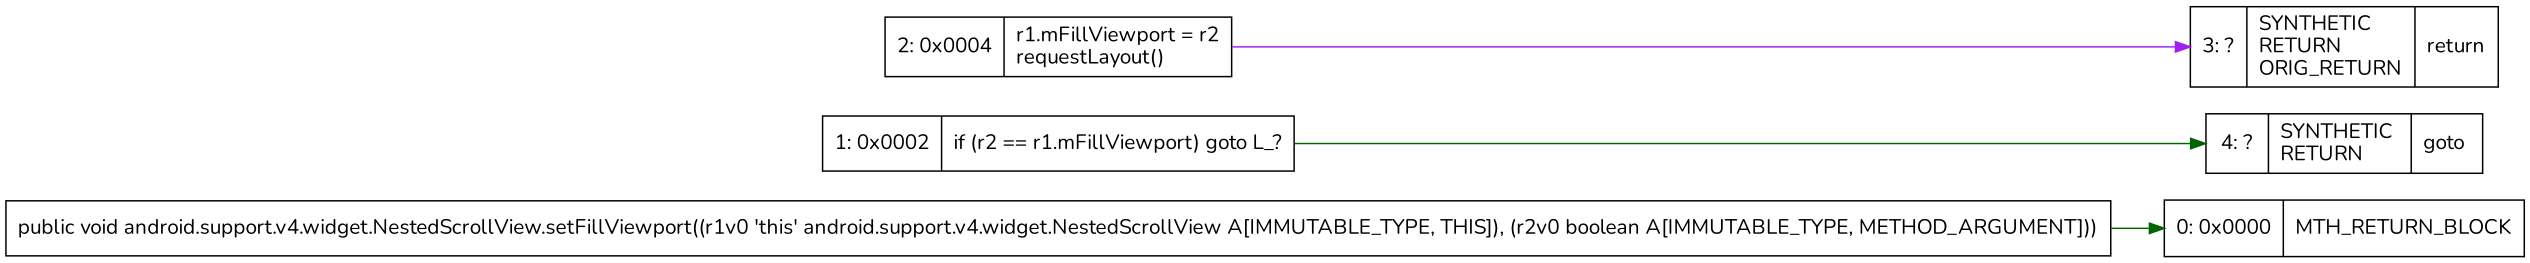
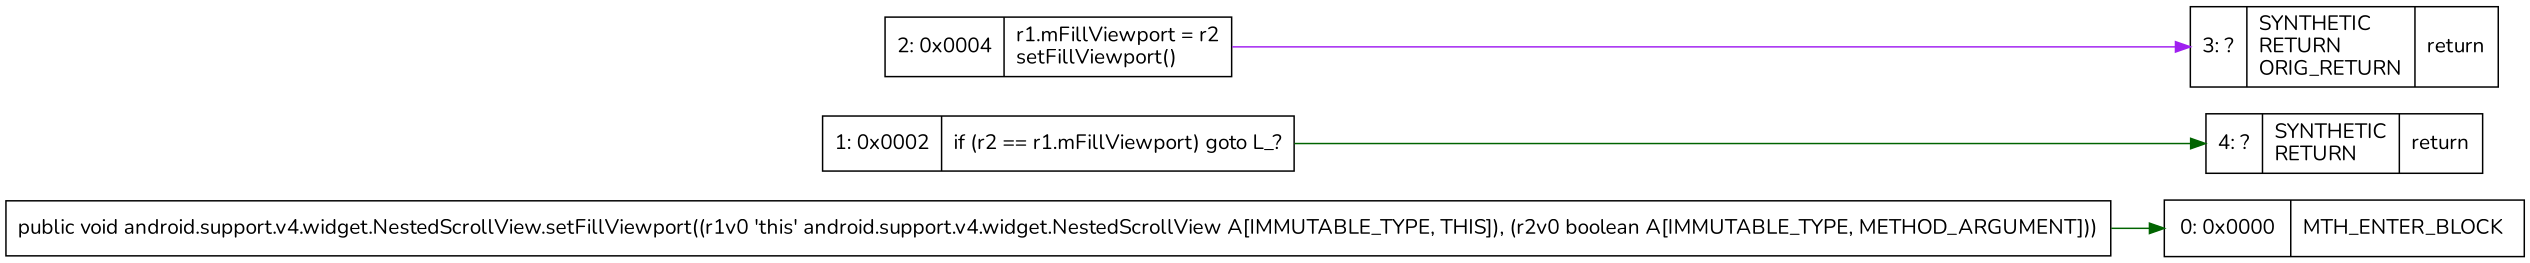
(1090, 57) -> (1097, 57)
(2444, 143) -> (2441, 143)
(2404, 228) -> (2404, 228)
